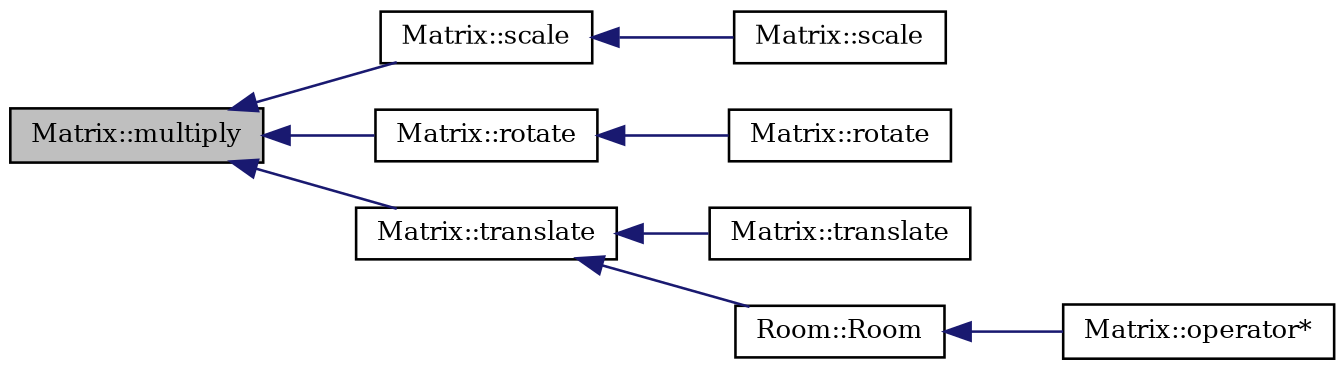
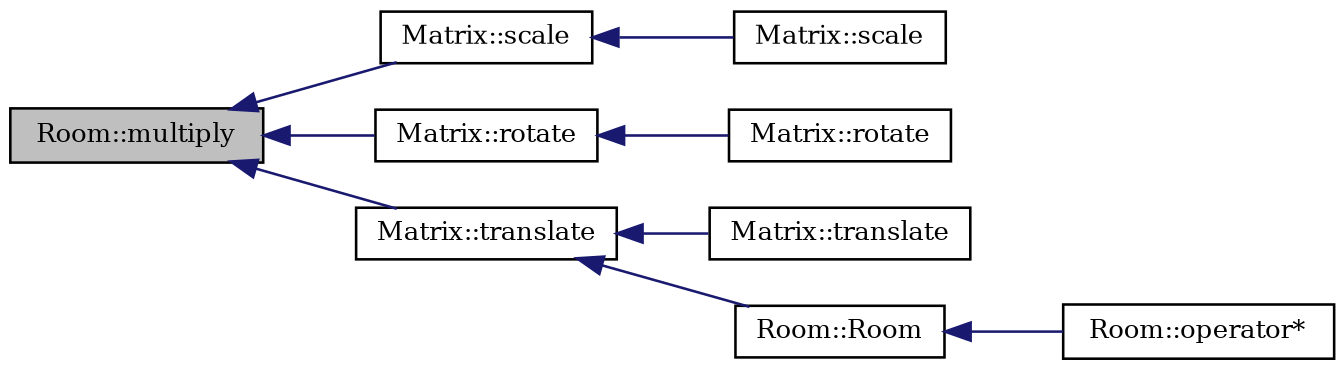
(137, 135) -> (137, 135)
(1199, 332) -> (1199, 332)
